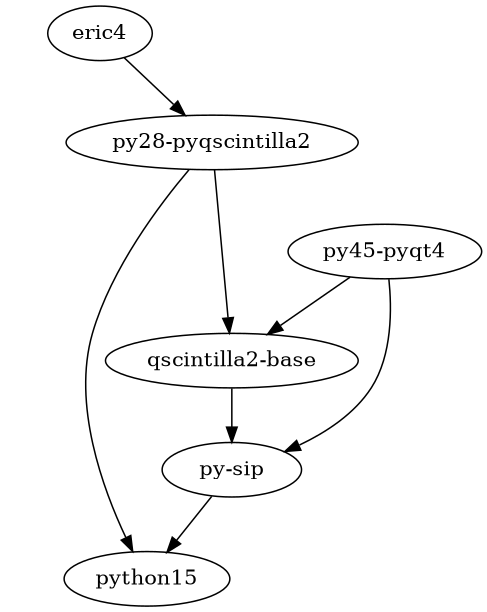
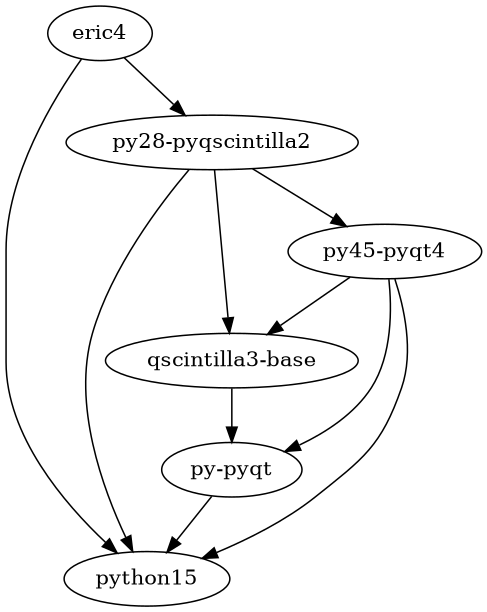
none -> (293, 194)
none -> (6, 308)
(232, 361) -> (232, 361)
none -> (368, 451)
(232, 470) -> (232, 470)
